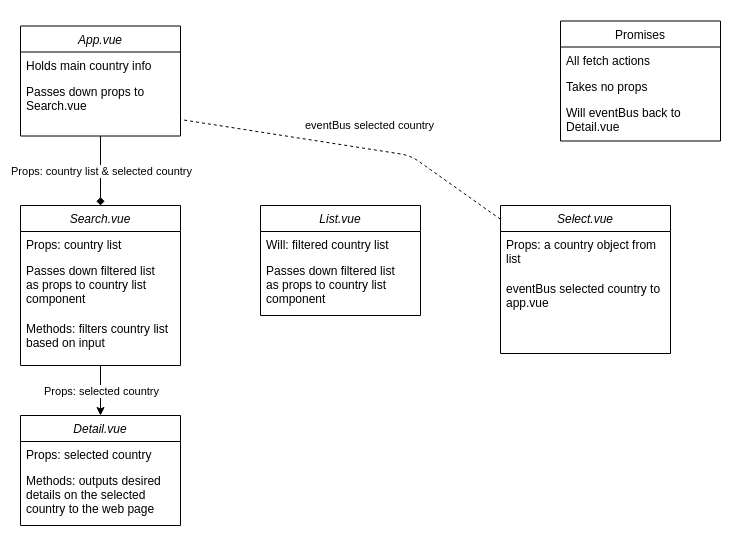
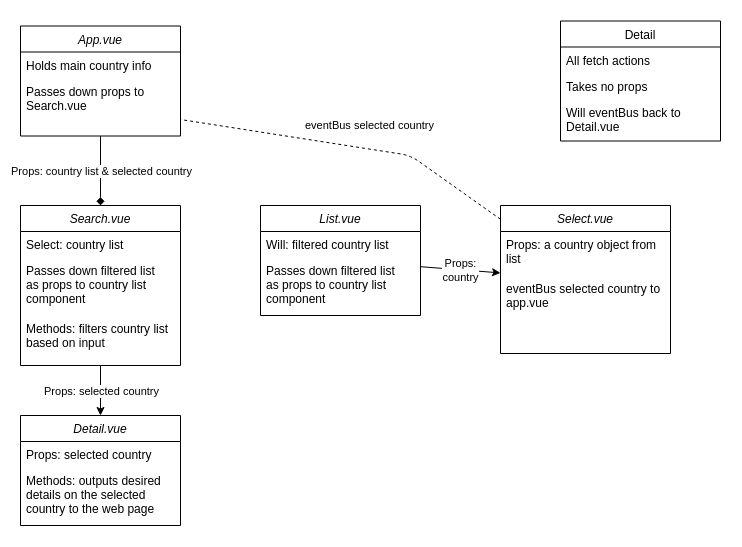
(640, 35) -> (640, 35)
(82, 245) -> (84, 245)
none -> (432, 268)
